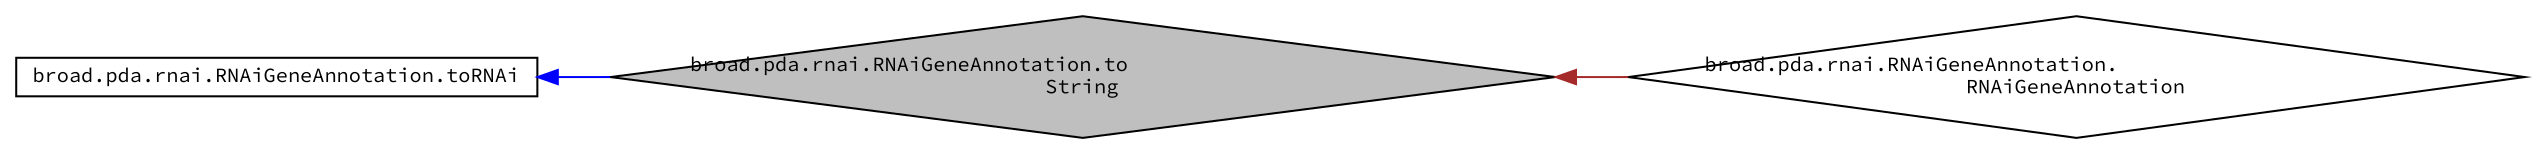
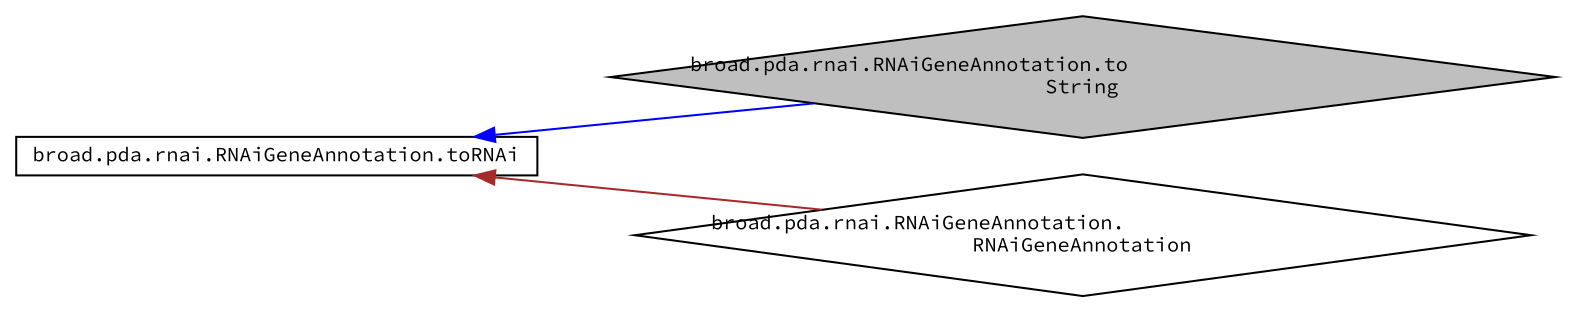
(1602, 77) -> (658, 194)
